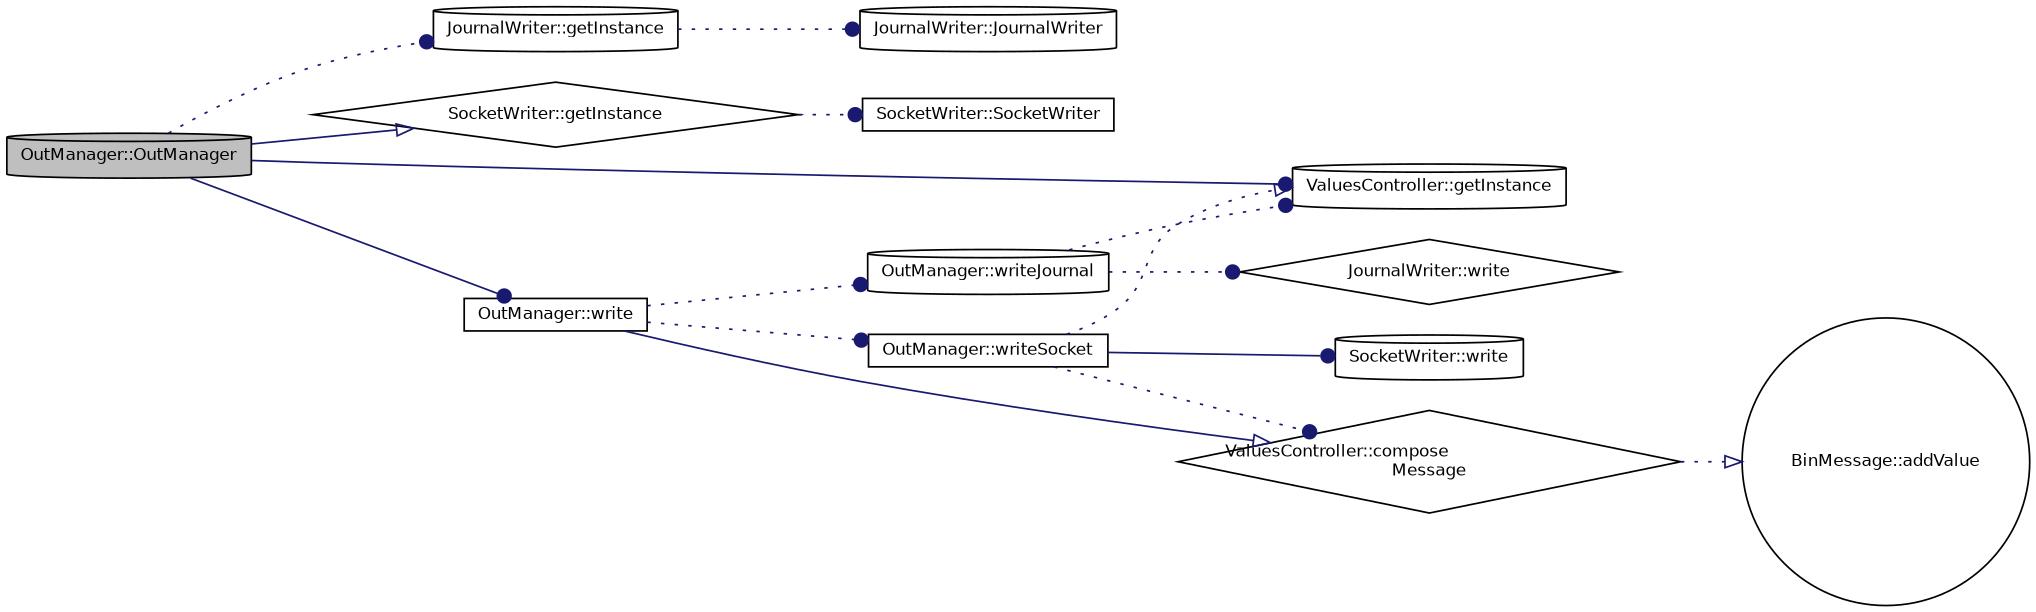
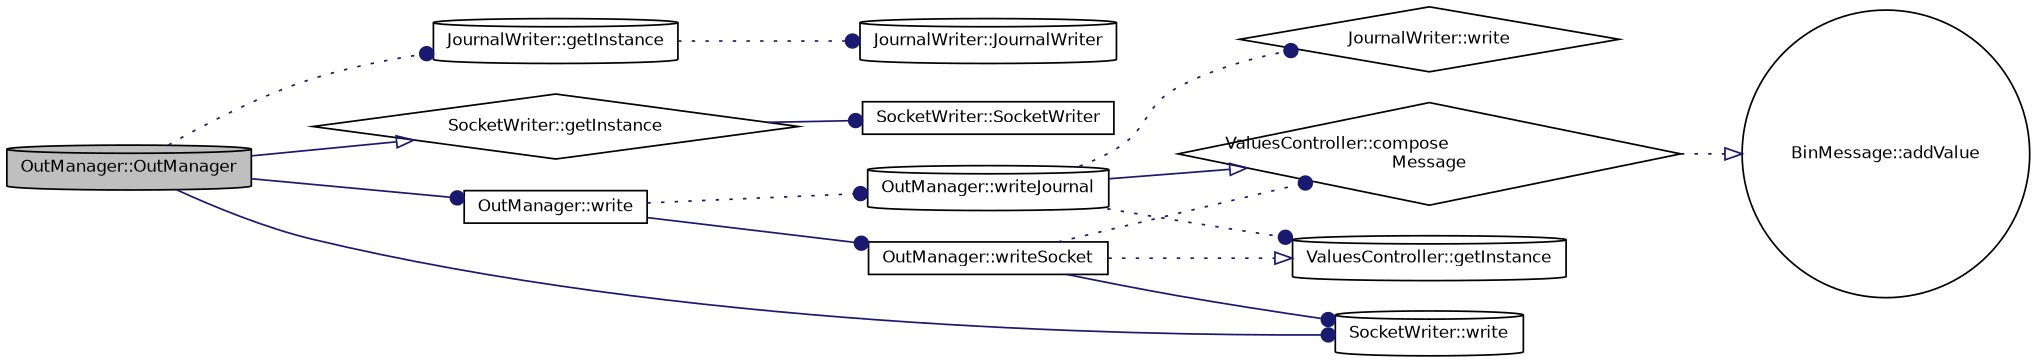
(824, 115) -> (808, 122)
(765, 174) -> (742, 308)
(751, 331) -> (751, 230)
(937, 395) -> (1169, 174)
